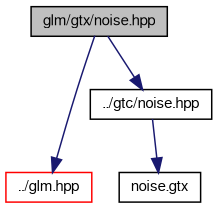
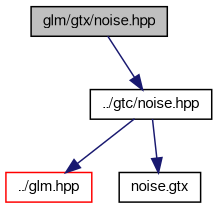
(75, 97) -> (106, 141)
